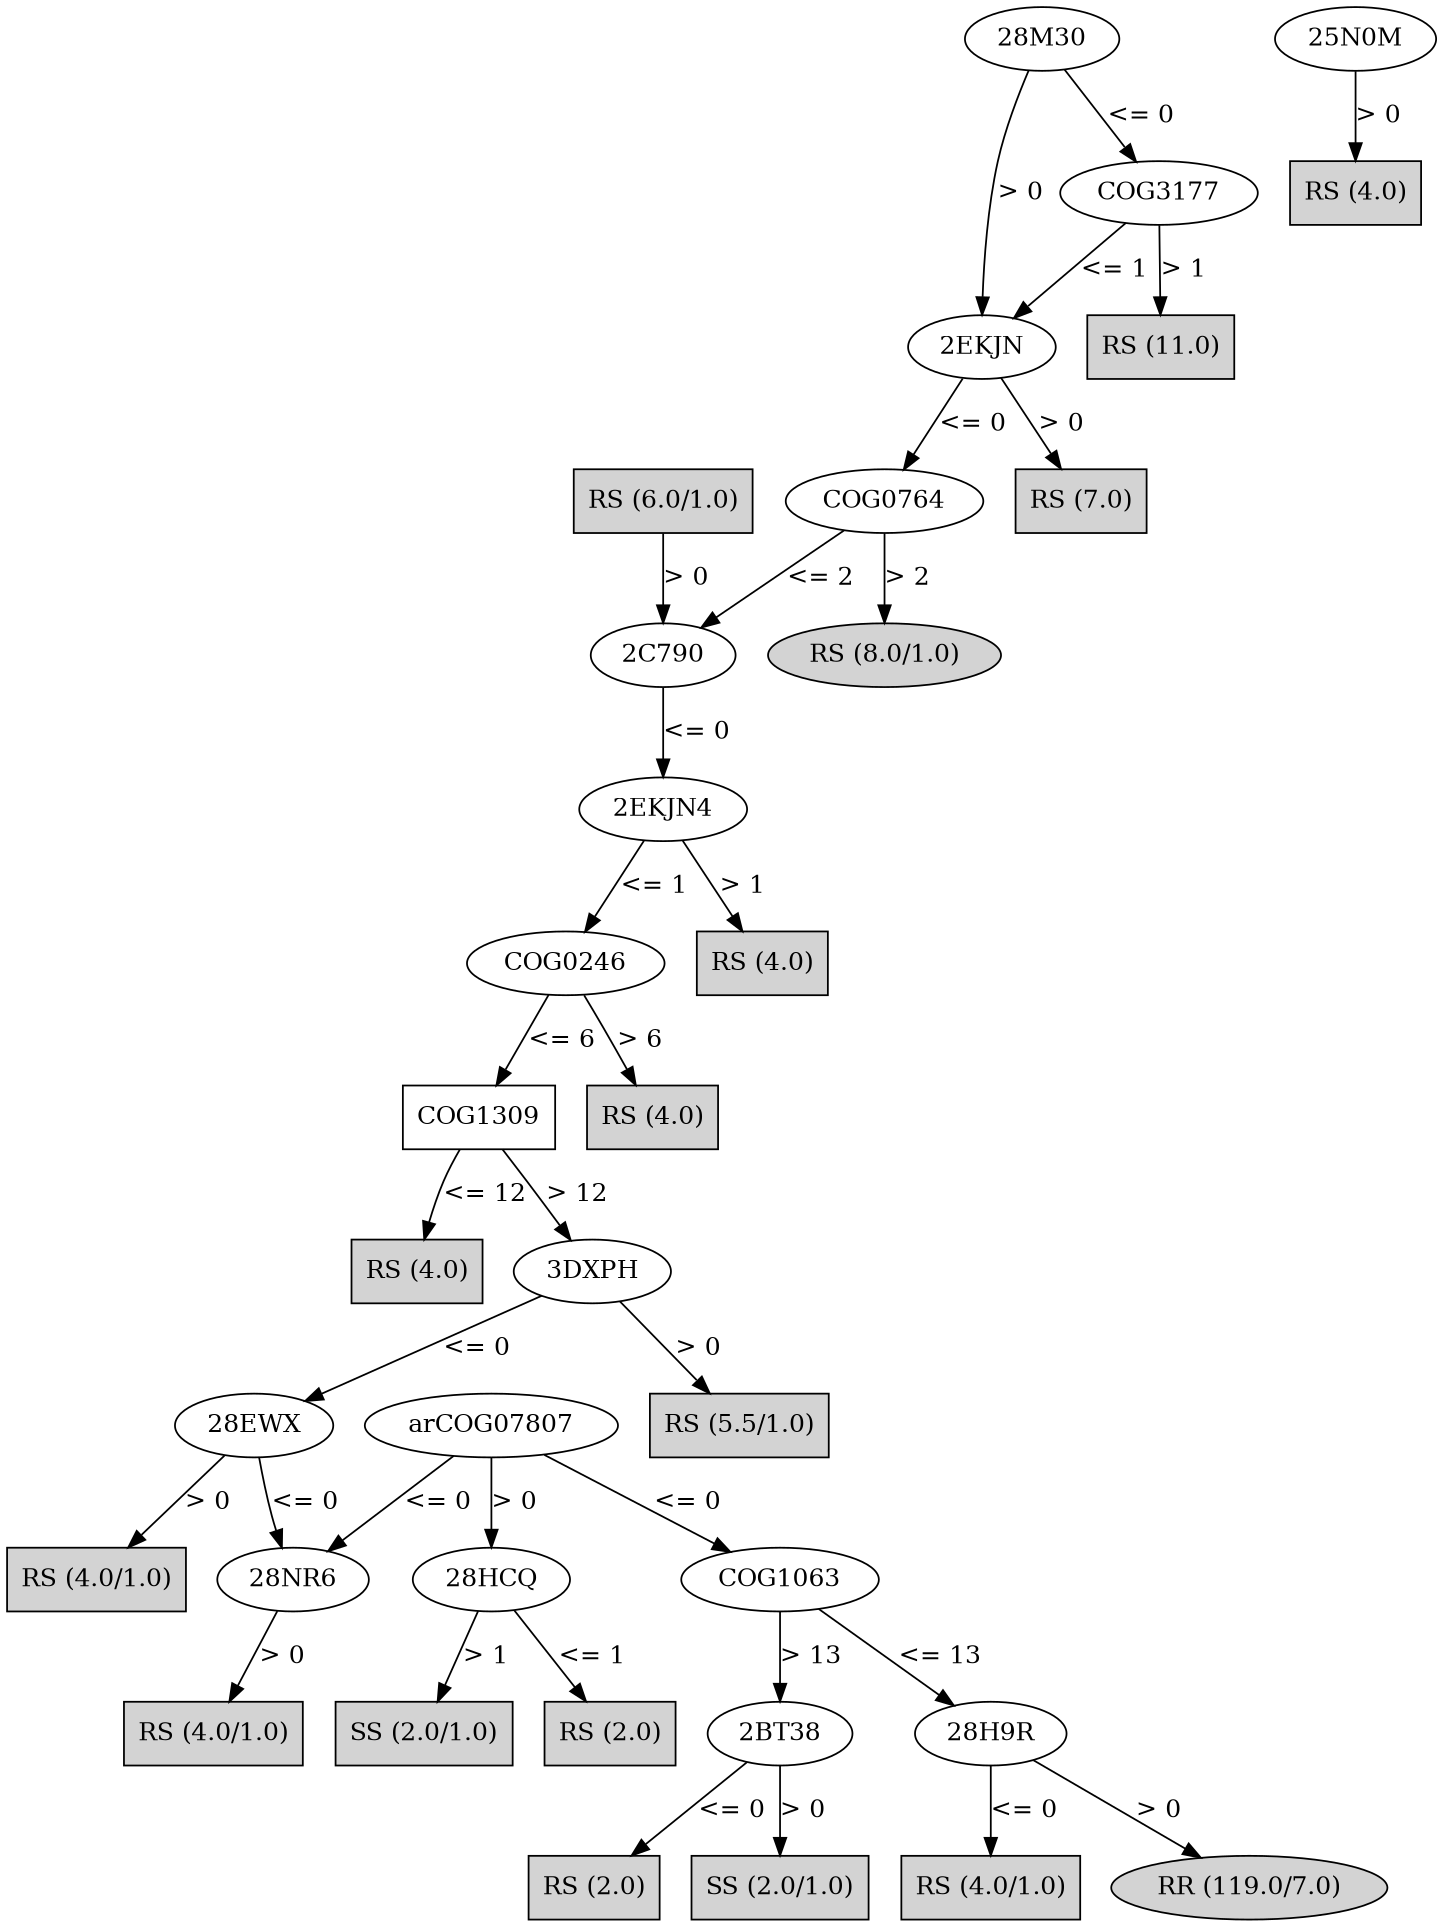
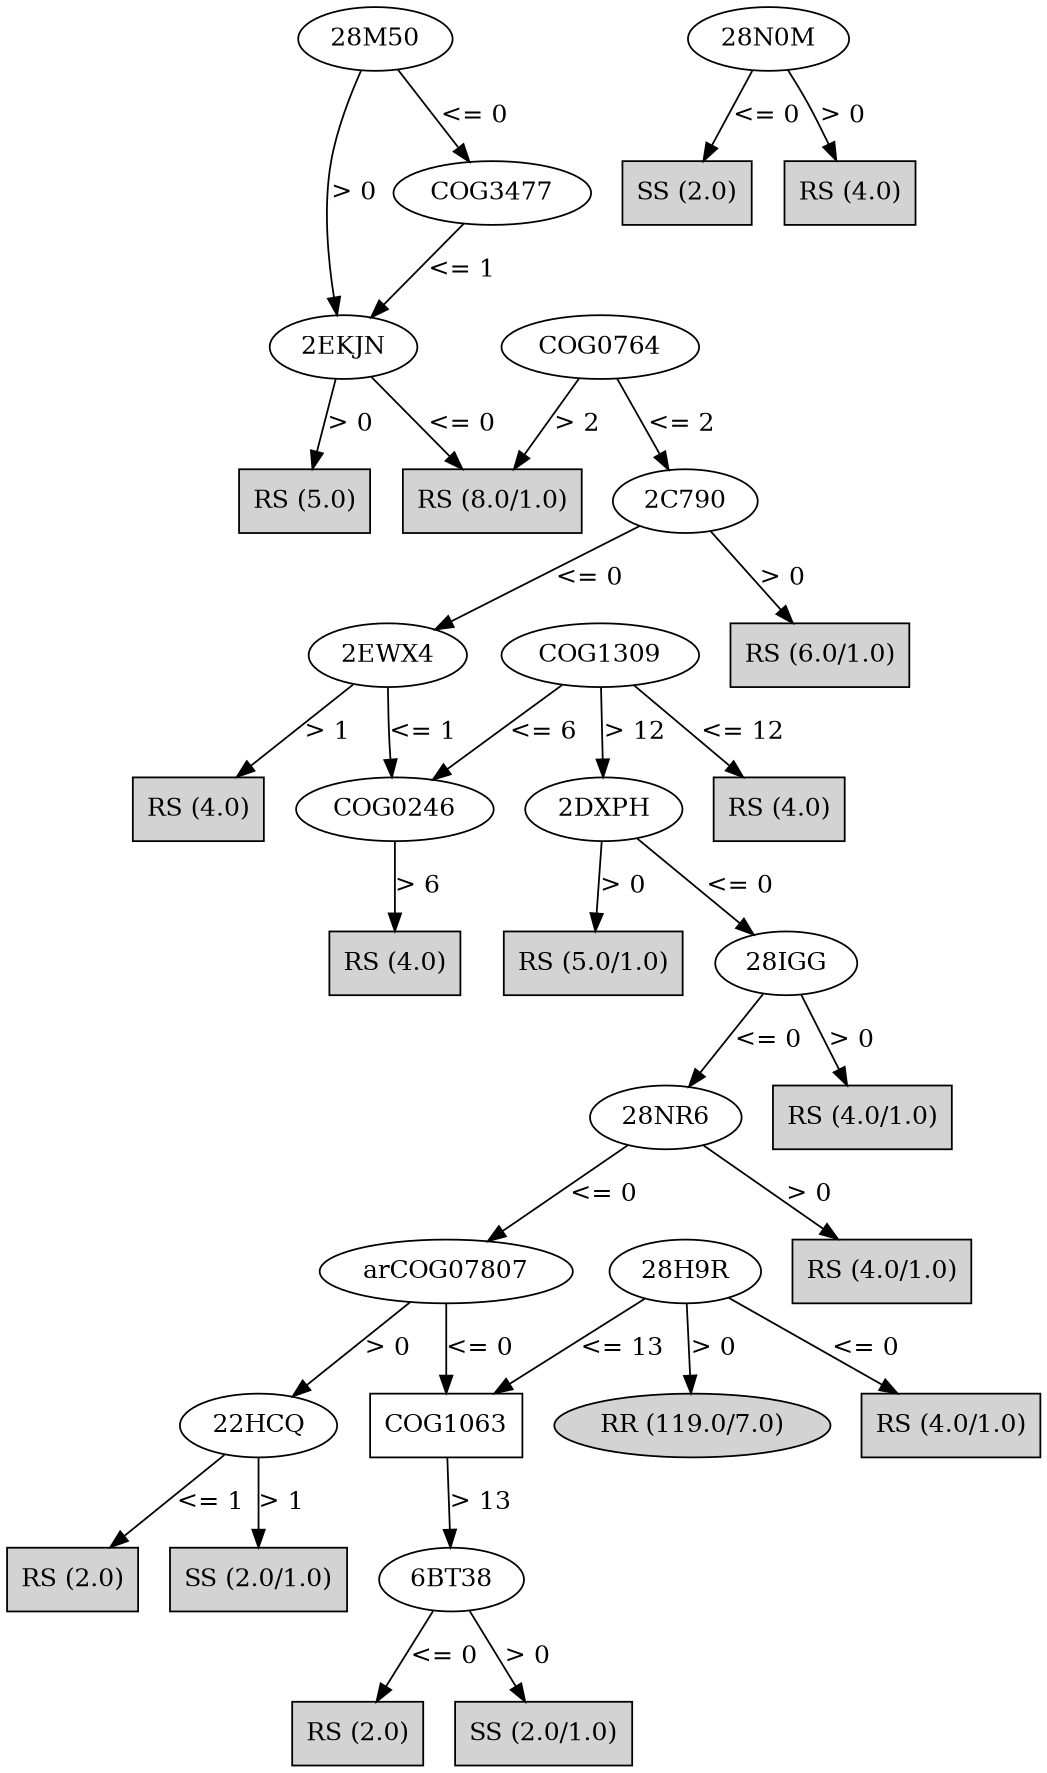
(1042, 39) -> (375, 39)
(1356, 39) -> (769, 39)
none -> (687, 193)
(1159, 193) -> (492, 193)
(1161, 347) -> none
(938, 417) -> (411, 417)
(1081, 501) -> (305, 501)
(663, 569) -> (746, 571)
(885, 655) -> (492, 501)
(663, 809) -> (388, 655)
(527, 1032) -> (505, 727)
(479, 1117) -> (600, 655)
(592, 1271) -> (604, 809)
(254, 1426) -> (786, 963)
(739, 1426) -> (593, 963)
(398, 1498) -> (565, 1188)
(491, 1580) -> (259, 1426)
(780, 1580) -> (446, 1426)
(879, 1652) -> (577, 1341)
(780, 1734) -> (452, 1580)
